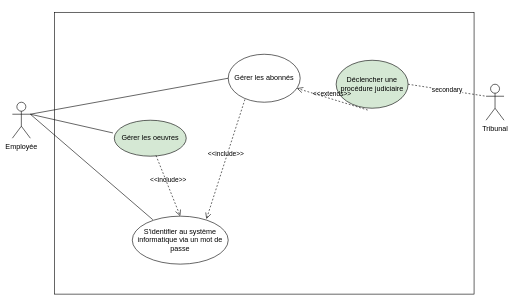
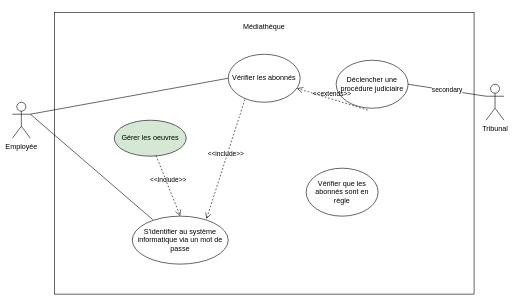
none -> (264, 27)
(264, 78) -> (264, 78)
(372, 84) -> (372, 84)
(473, 94) -> (473, 94)
(74, 124) -> none
none -> (342, 192)
